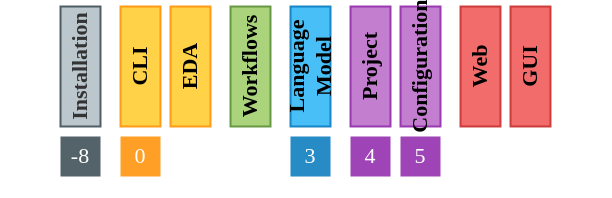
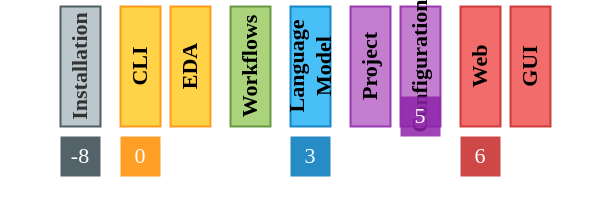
(371, 157) -> none
(421, 157) -> (421, 117)
none -> (481, 157)
